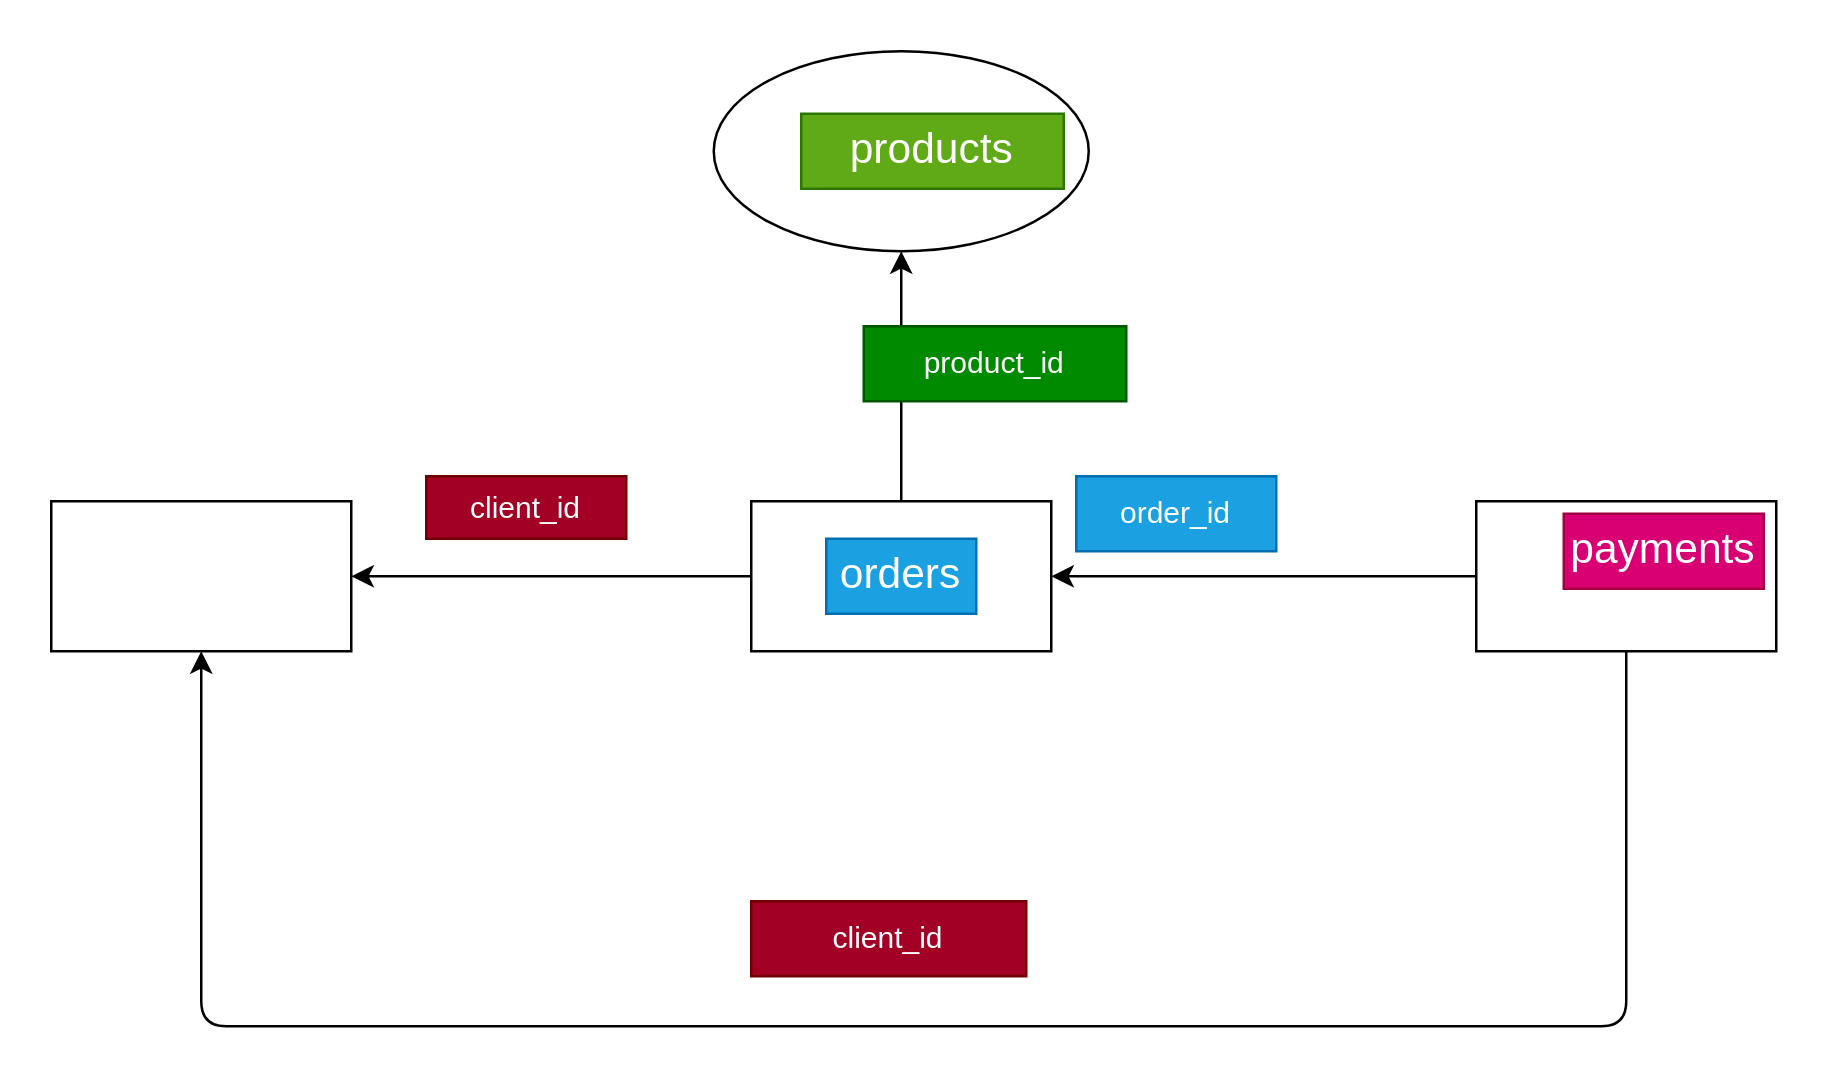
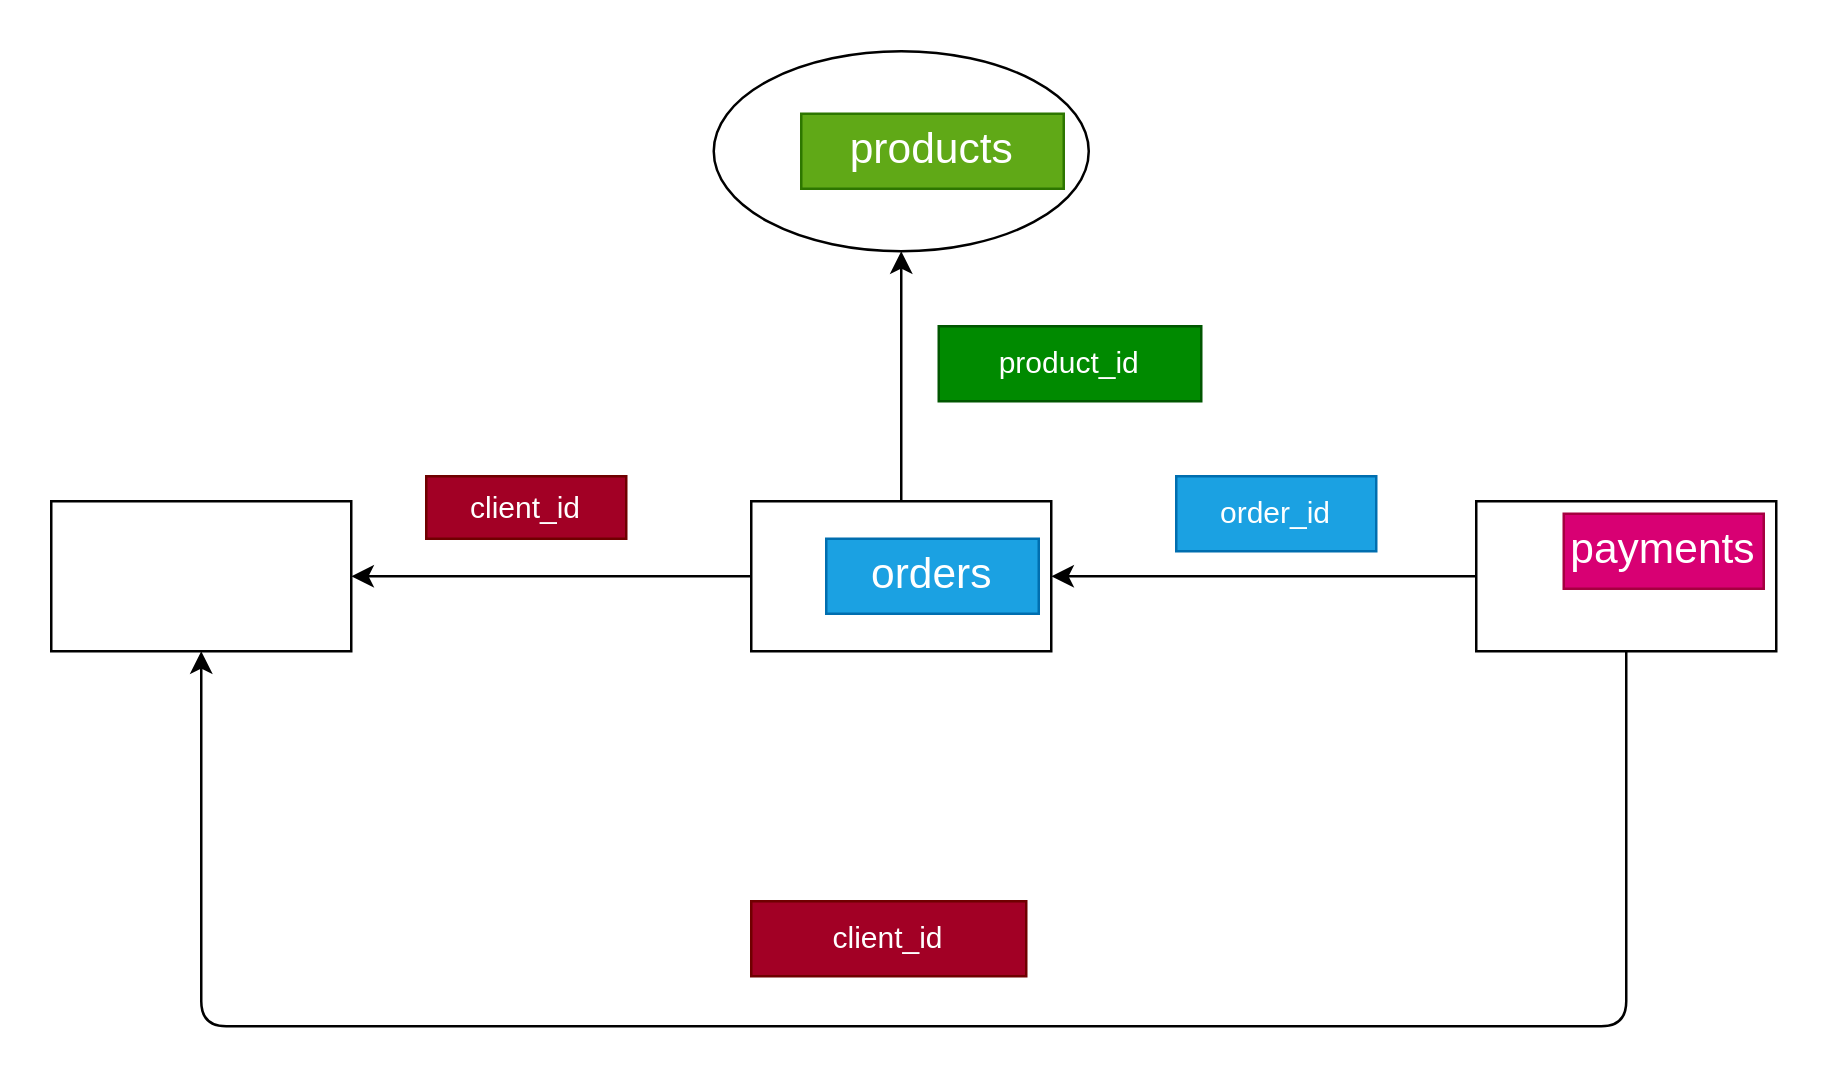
(995, 364) -> (1070, 364)
(1176, 514) -> (1276, 514)
(901, 576) -> (933, 576)
